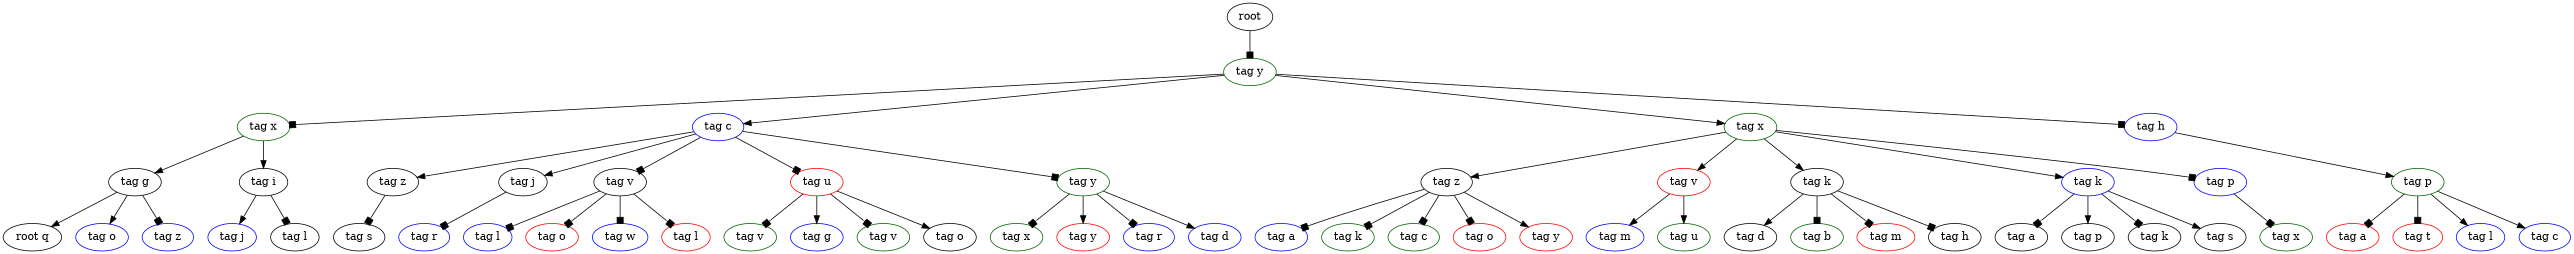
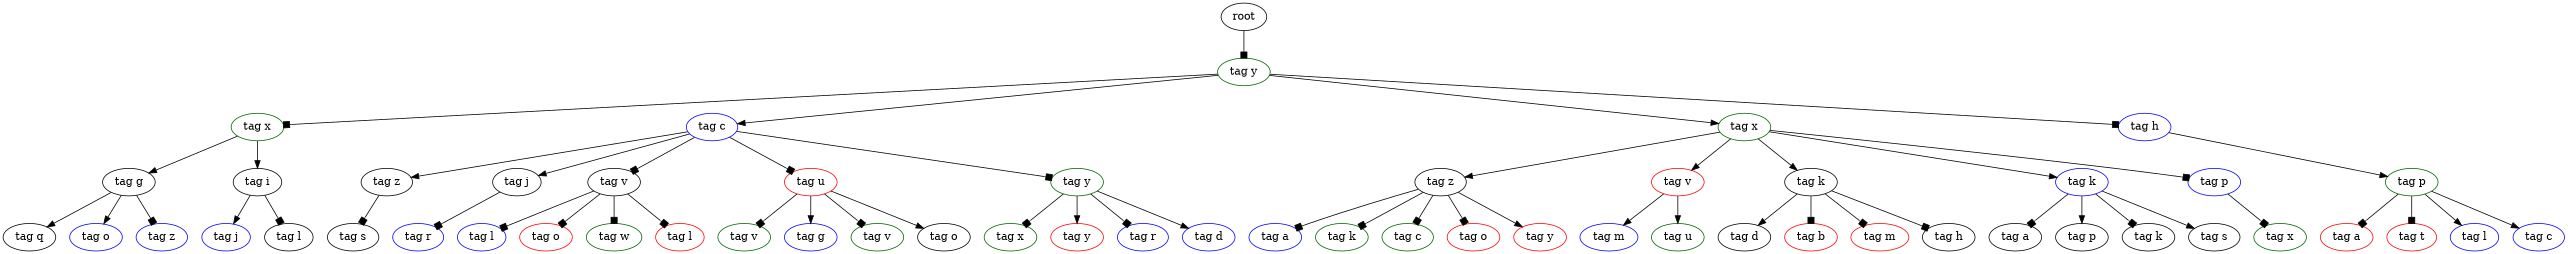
(32, 237) -> (29, 237)
(620, 237) -> (614, 237)
(1817, 237) -> (1811, 237)
